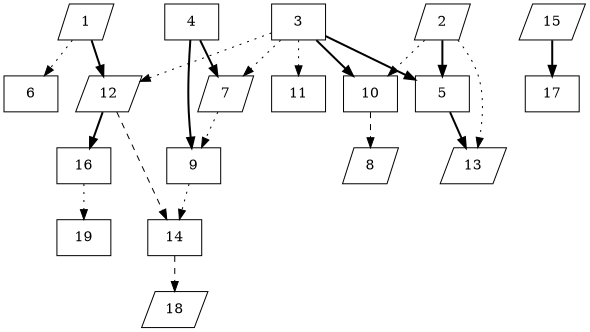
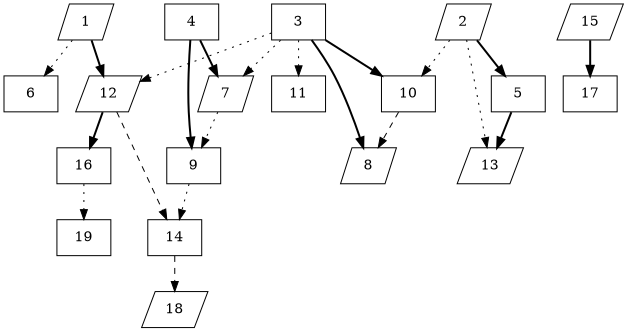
(366, 56) -> (340, 87)
